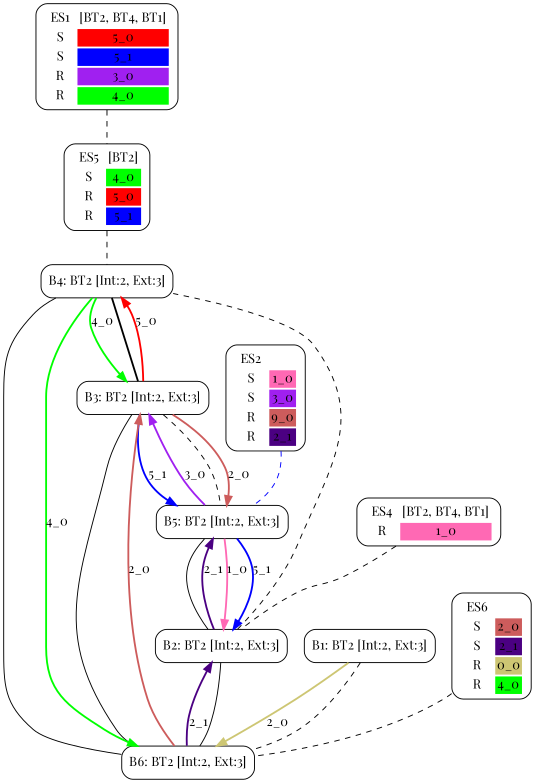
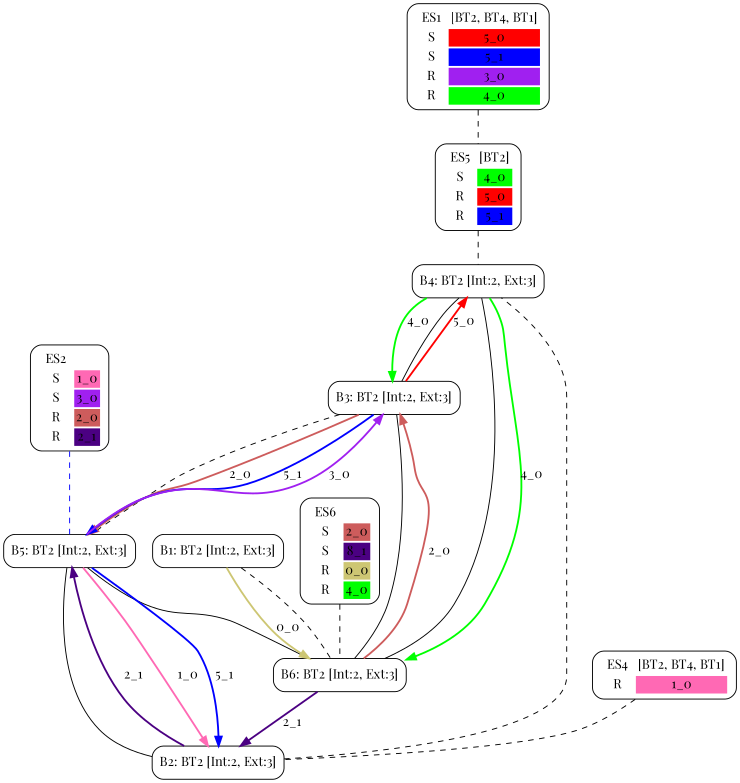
(125, 340) -> (427, 337)
(283, 417) -> (87, 417)
(509, 646) -> (357, 551)
(215, 706) -> (197, 614)
(278, 723) -> (288, 628)
